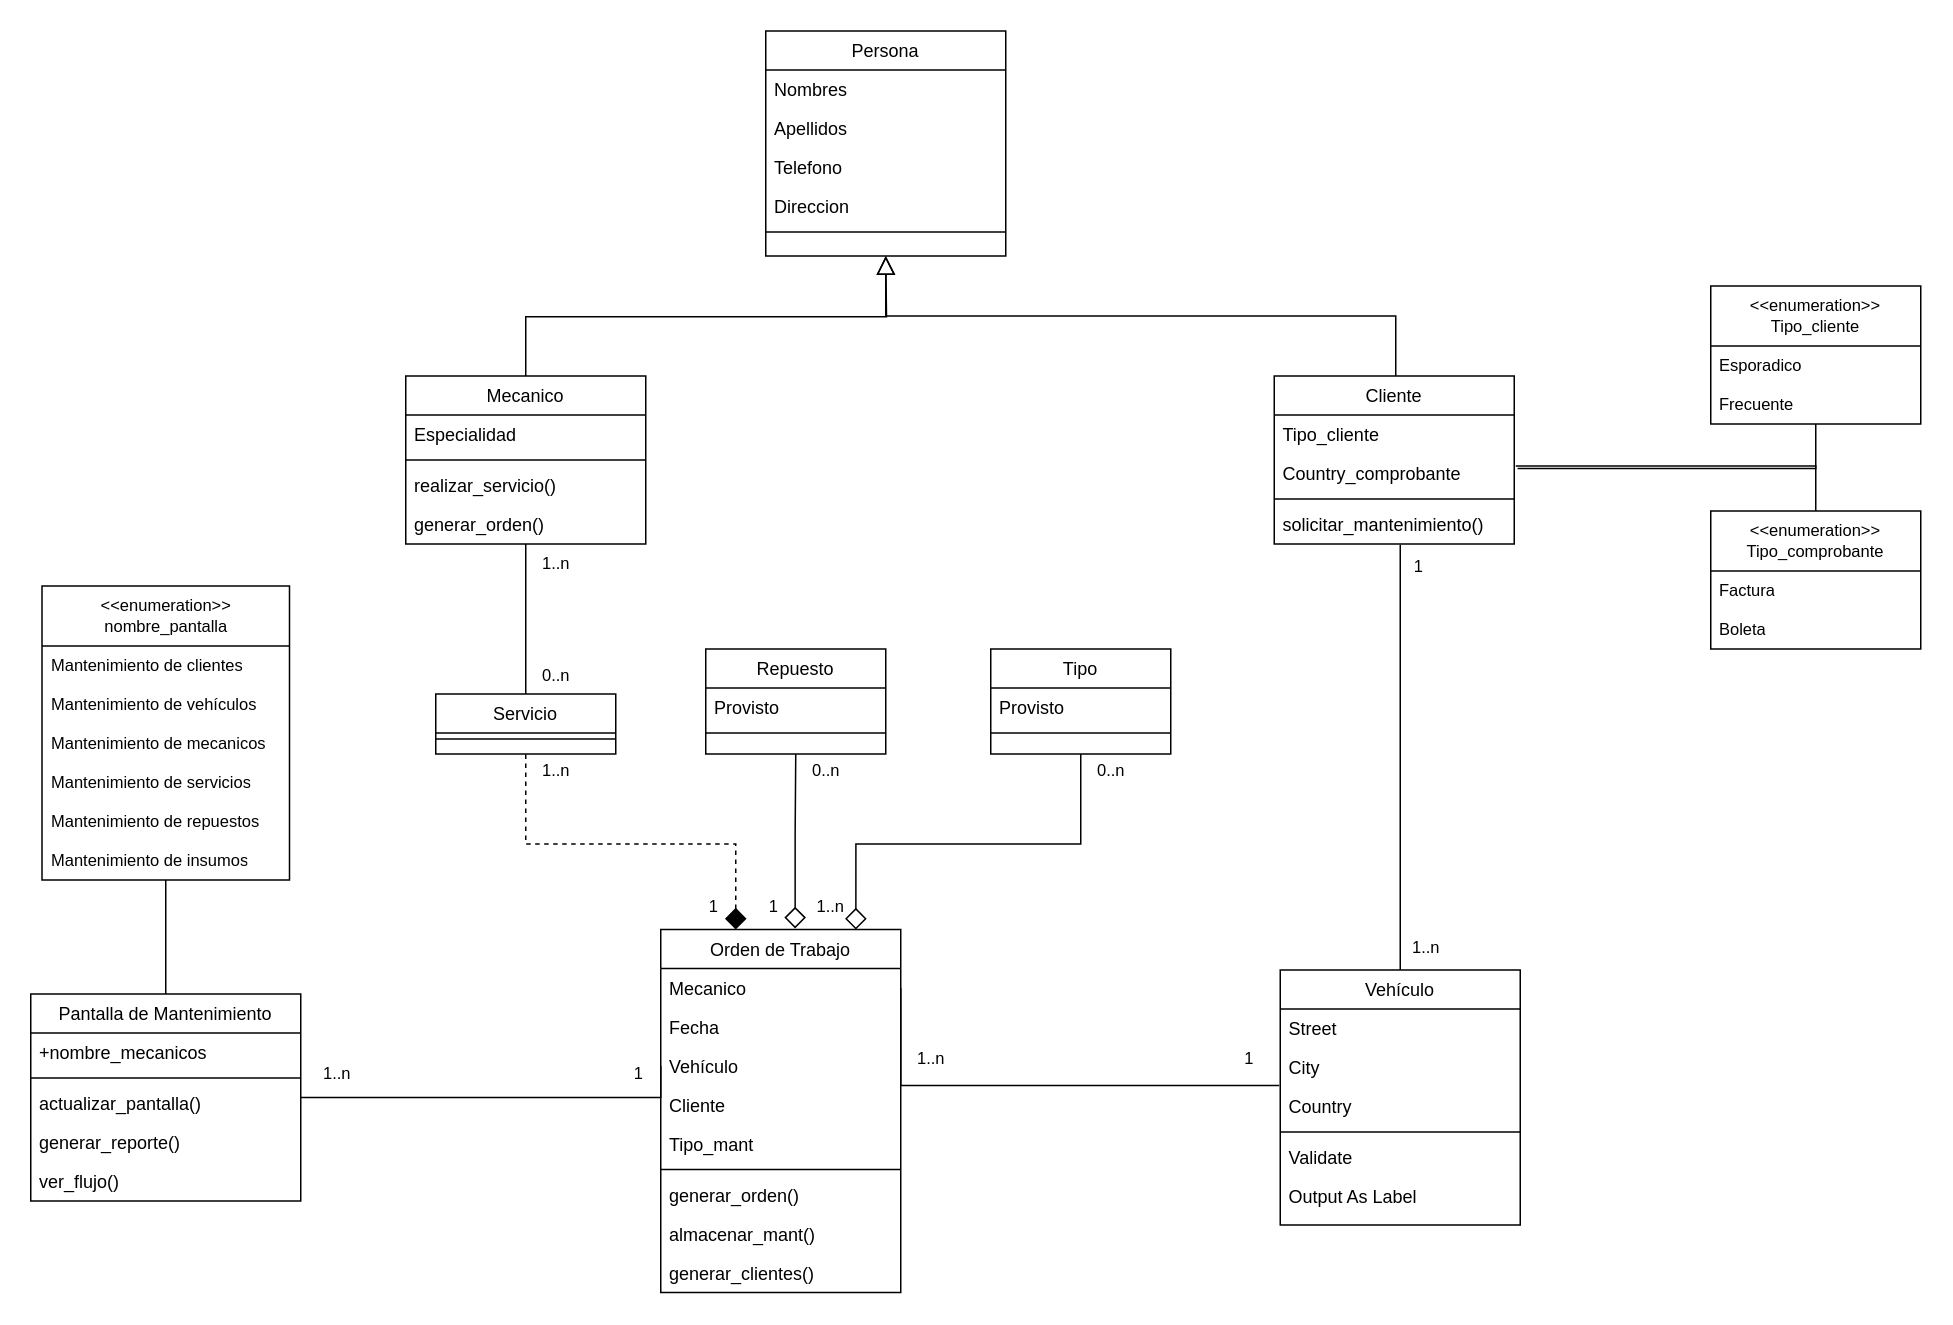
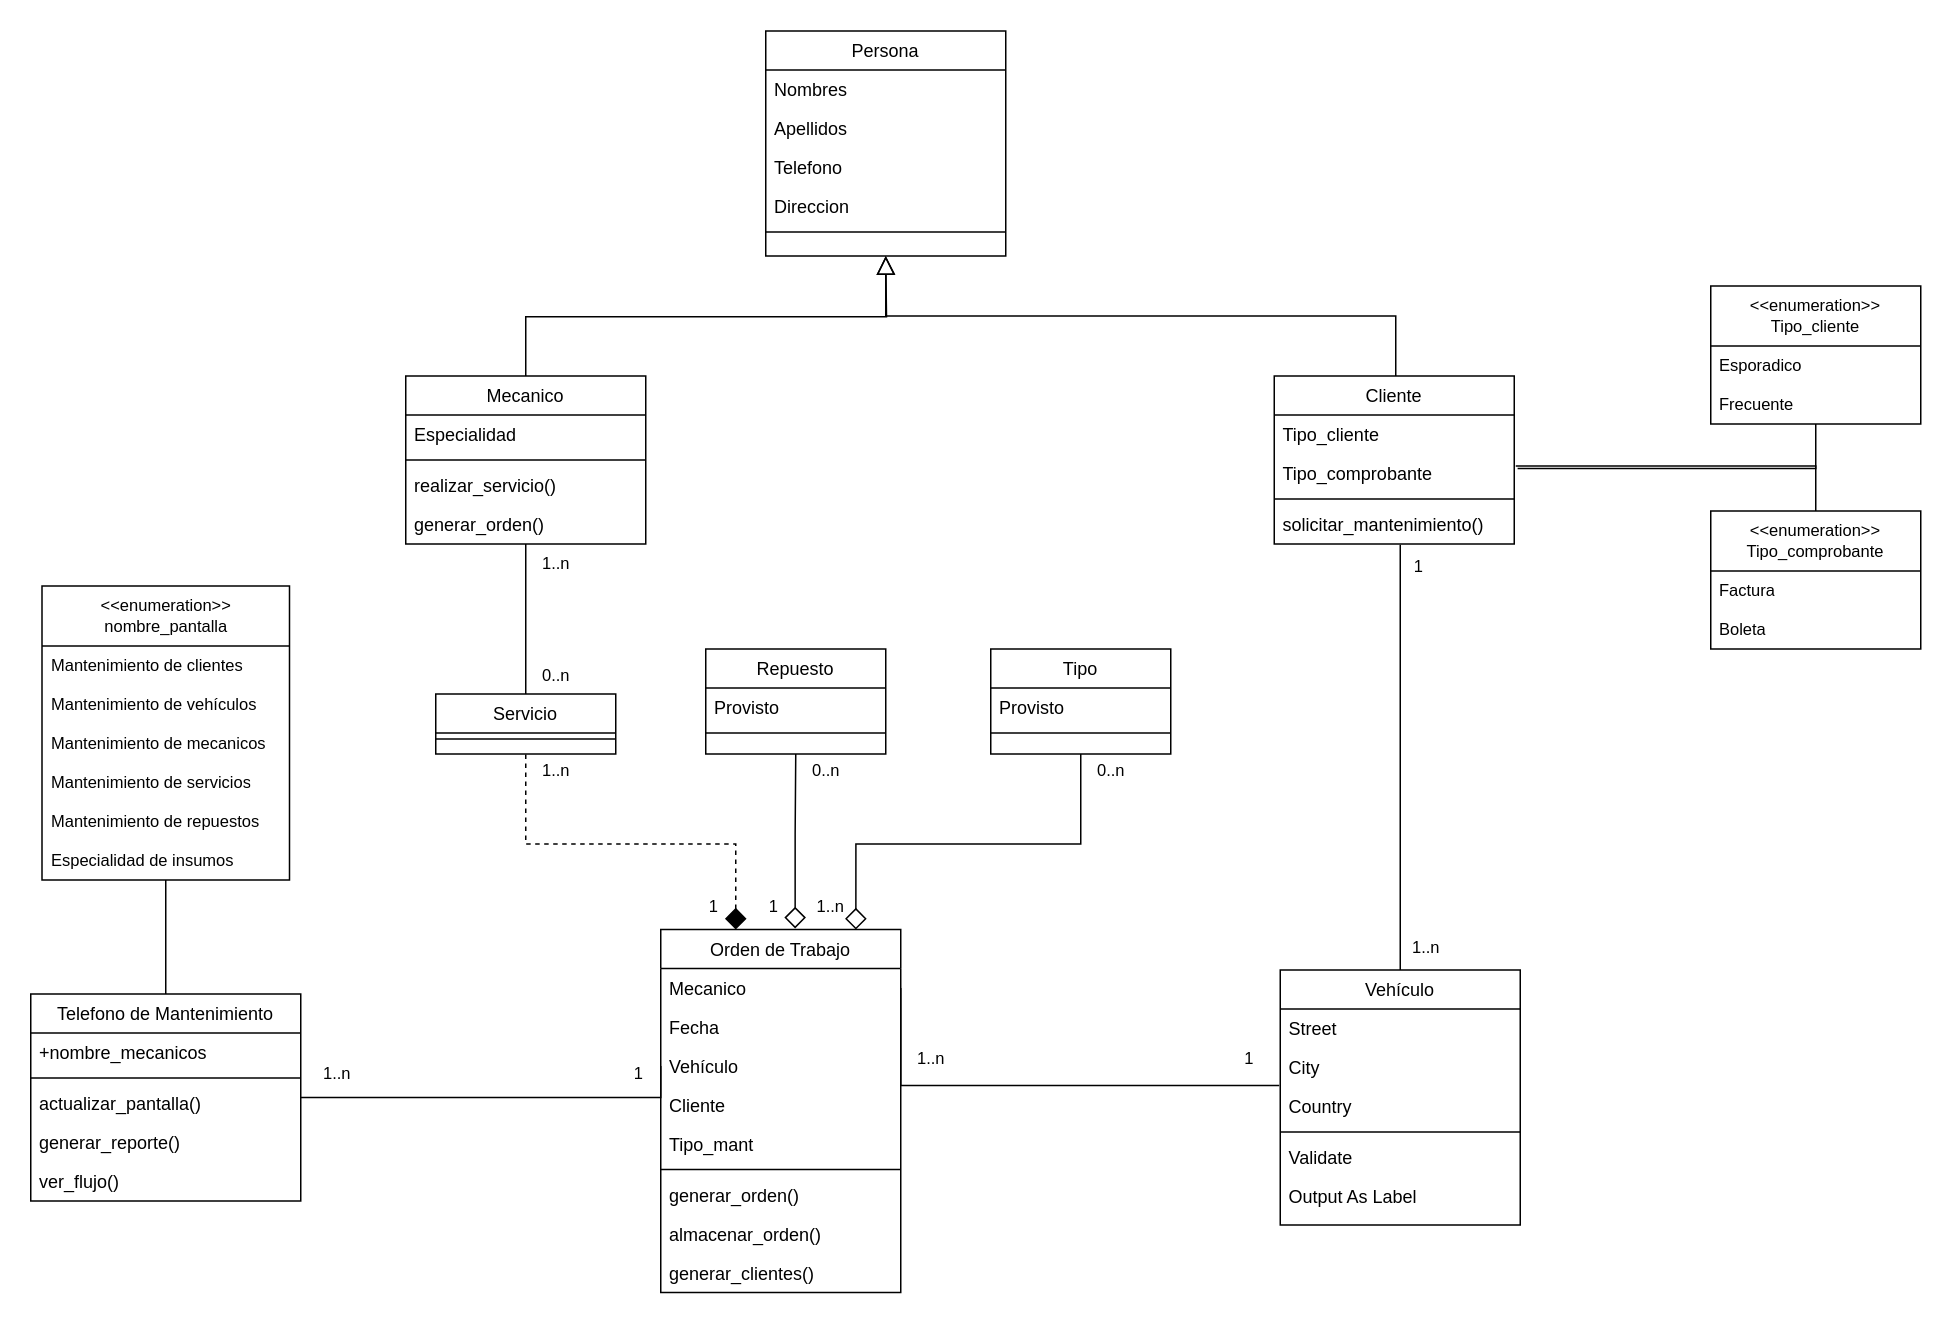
(1378, 474) -> (1361, 474)
(152, 861) -> (145, 861)
(165, 1014) -> (165, 1014)
(747, 1235) -> (752, 1235)
